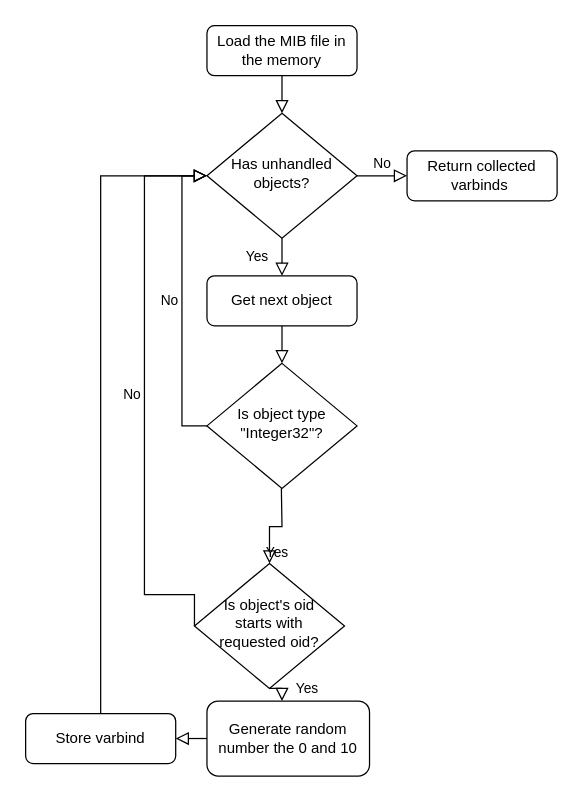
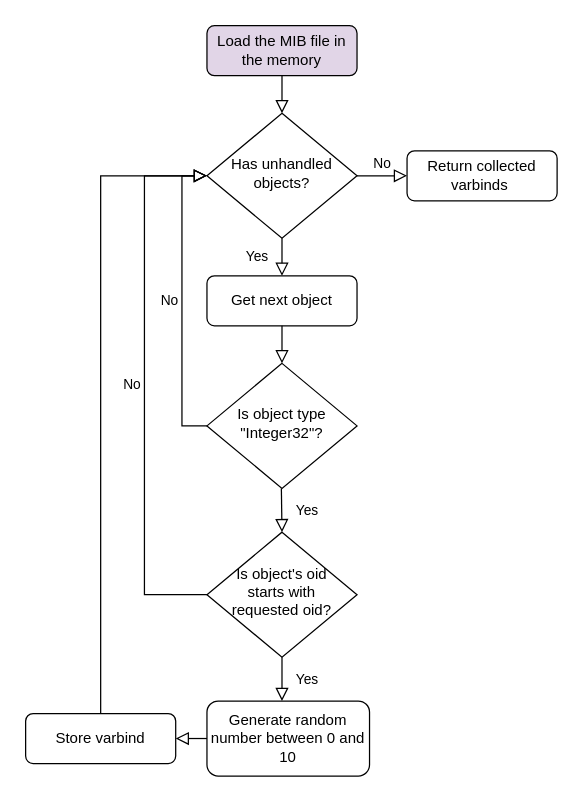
(282, 51) -> (282, 51)
(269, 626) -> (282, 594)
(288, 738) -> (288, 738)
